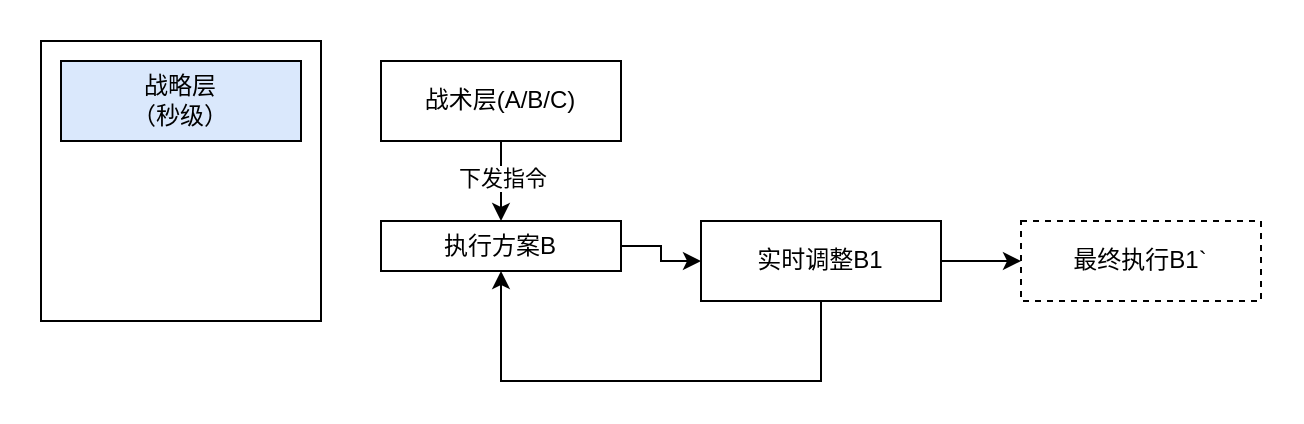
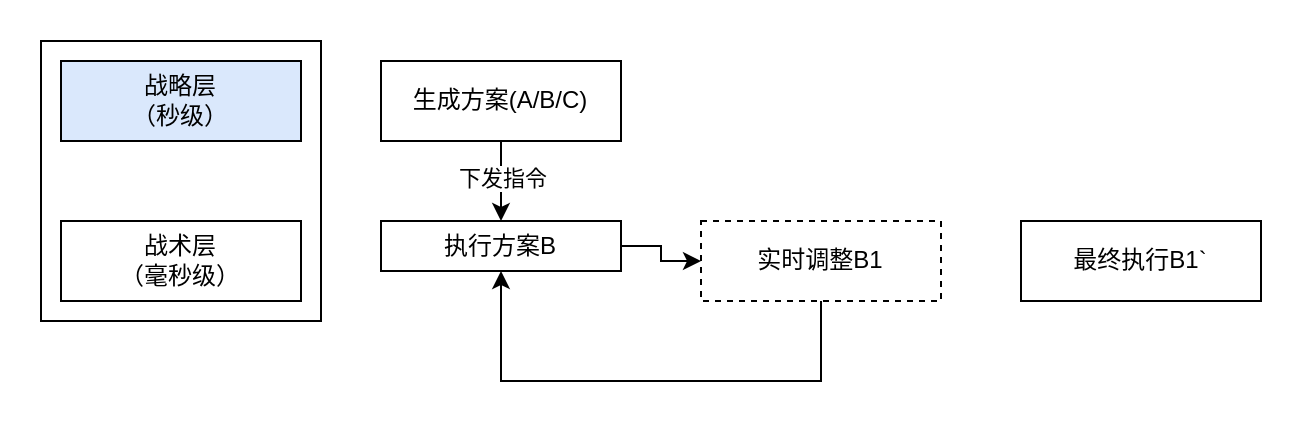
(501, 101) -> (501, 101)
none -> (181, 261)
(821, 261) -> (821, 261)
(974, 261) -> none
(1141, 261) -> (1141, 261)
